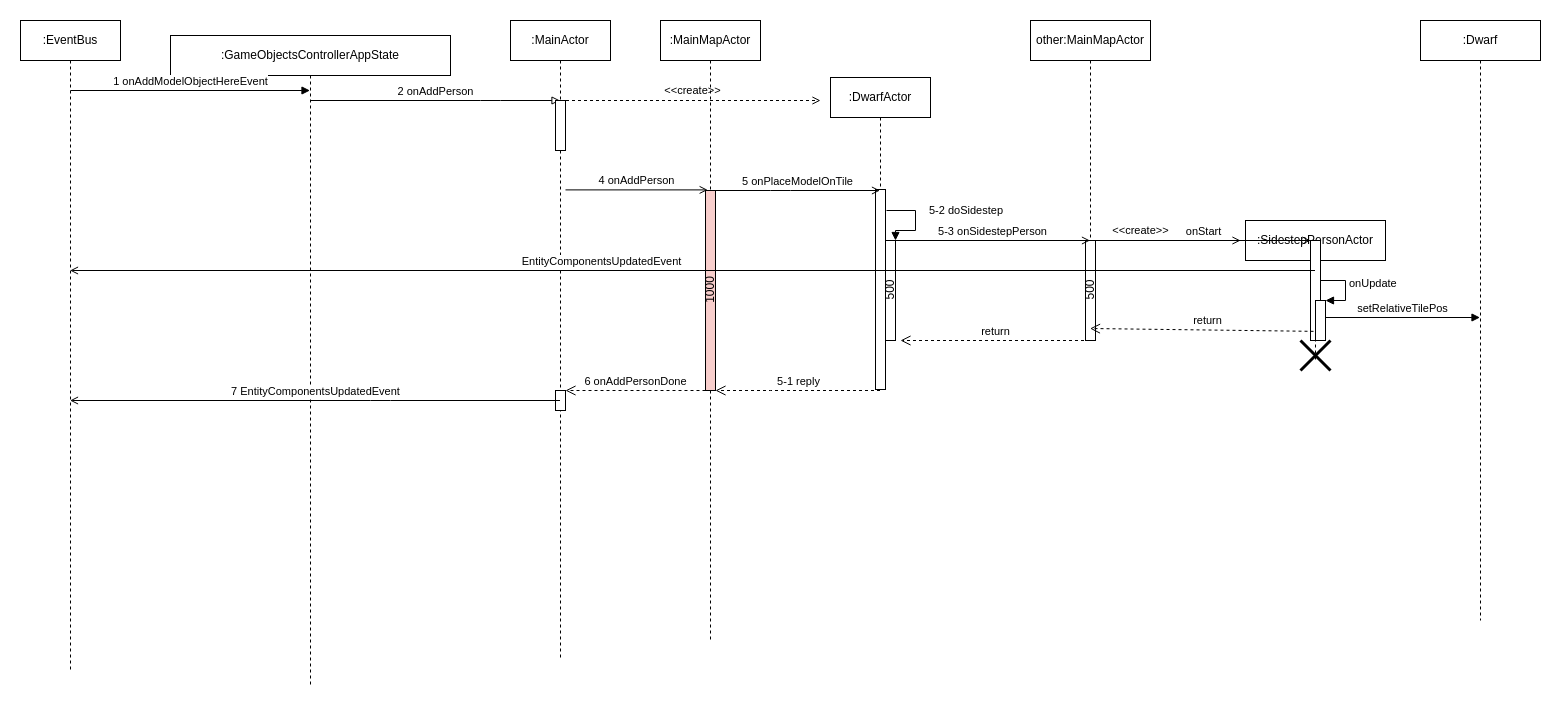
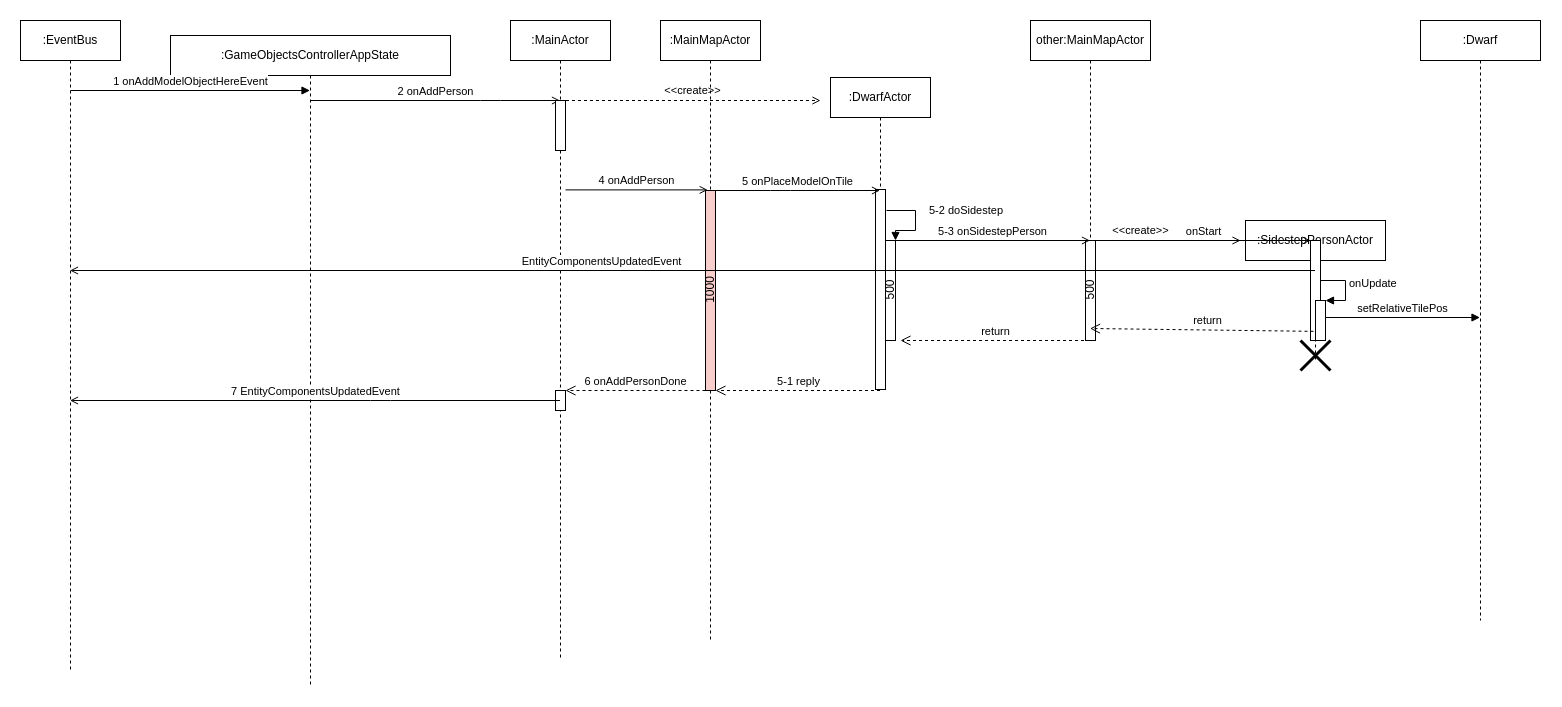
(550, 101) -> (552, 101)
